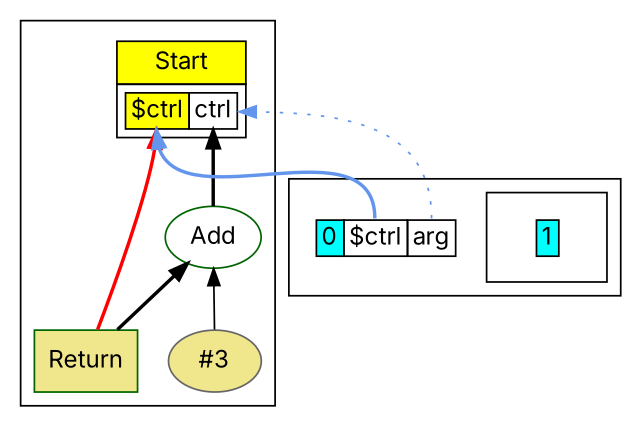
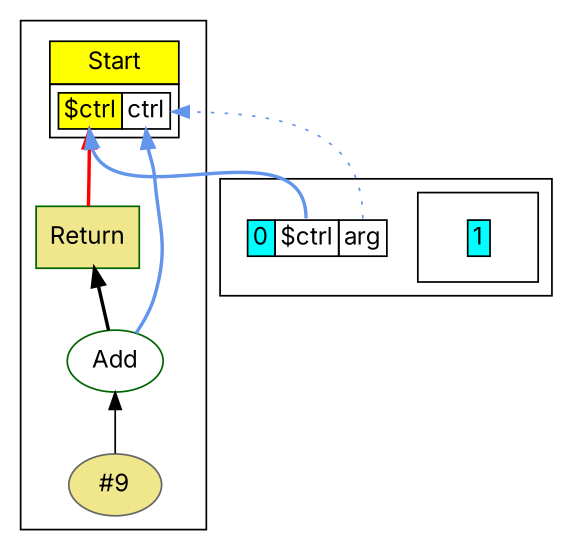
(213, 187) -> (162, 242)
(146, 303) -> (103, 308)
(215, 361) -> (115, 485)
